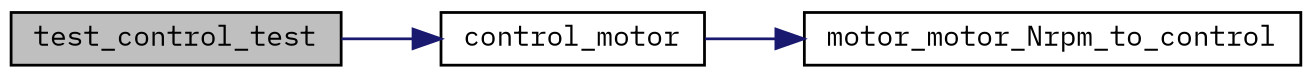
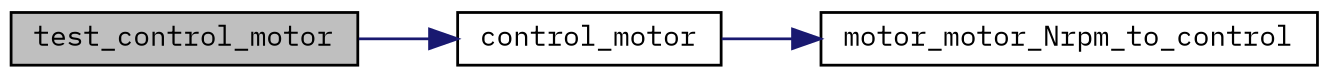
(176, 39) -> (184, 39)
